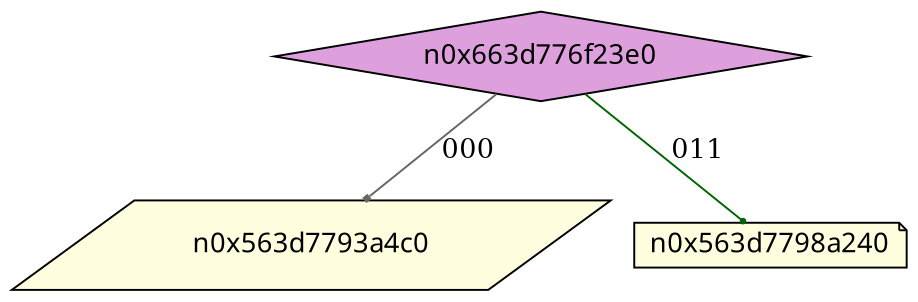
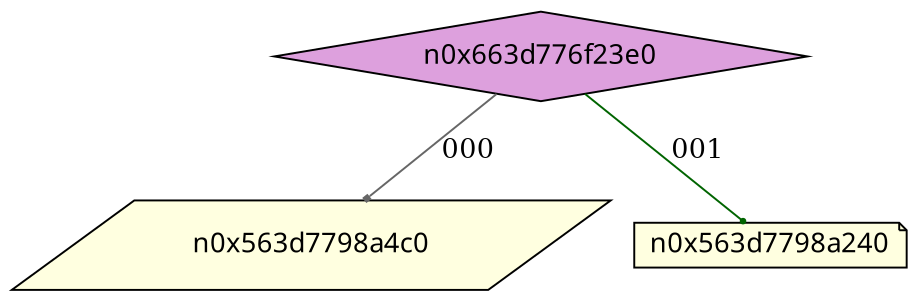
(698, 151) -> (698, 151)
(311, 245) -> (311, 245)
